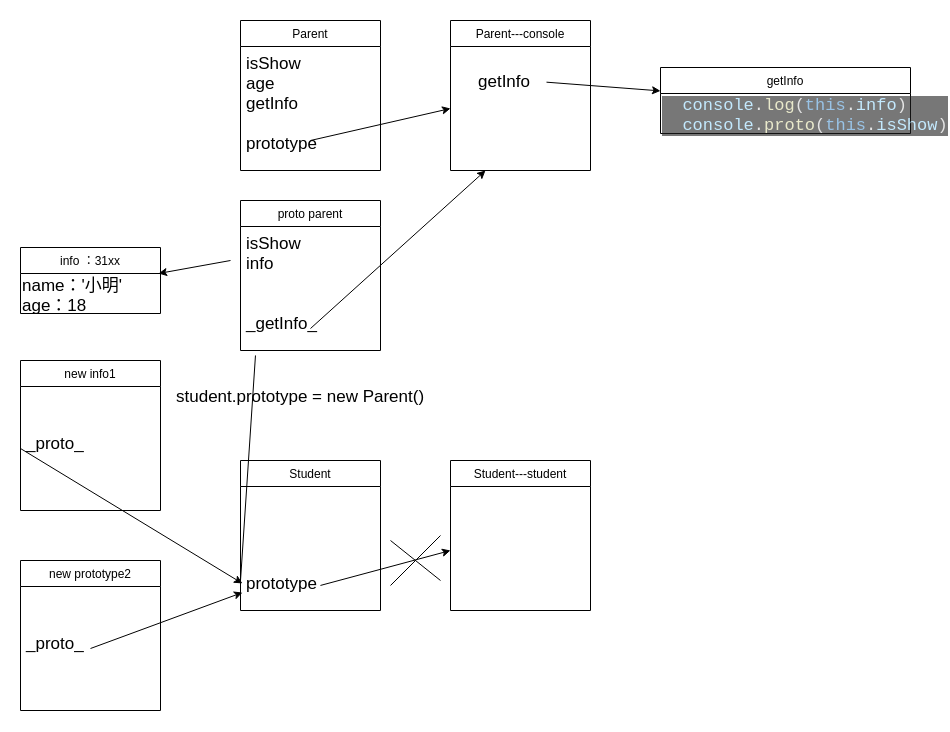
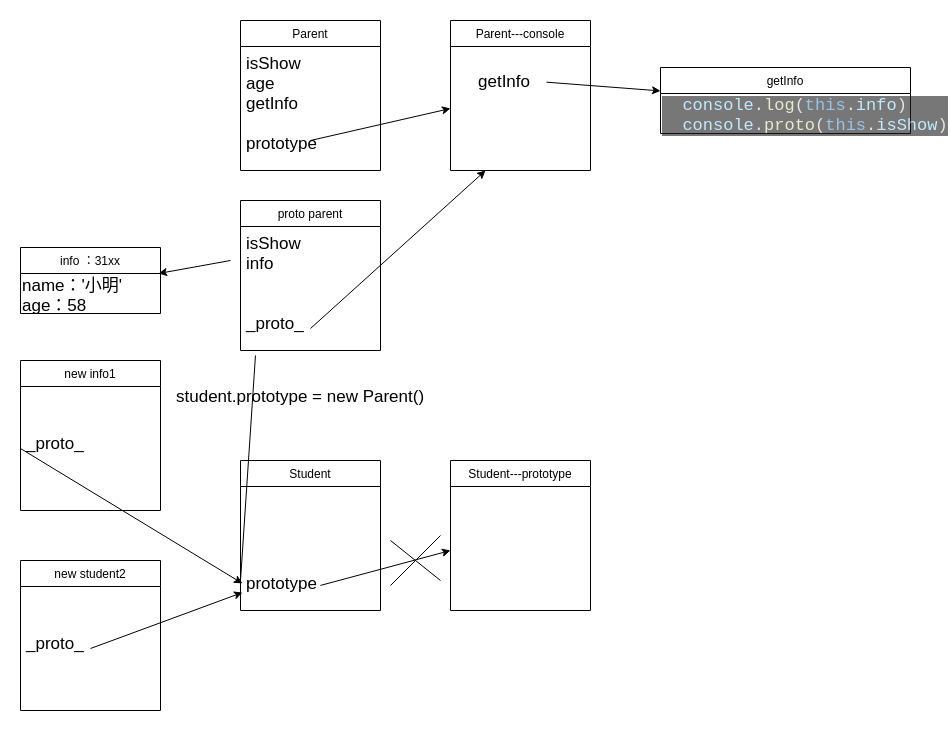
(272, 243) -> (272, 243)
(72, 297) -> (72, 297)
(520, 474) -> (520, 474)
(90, 574) -> (90, 574)
